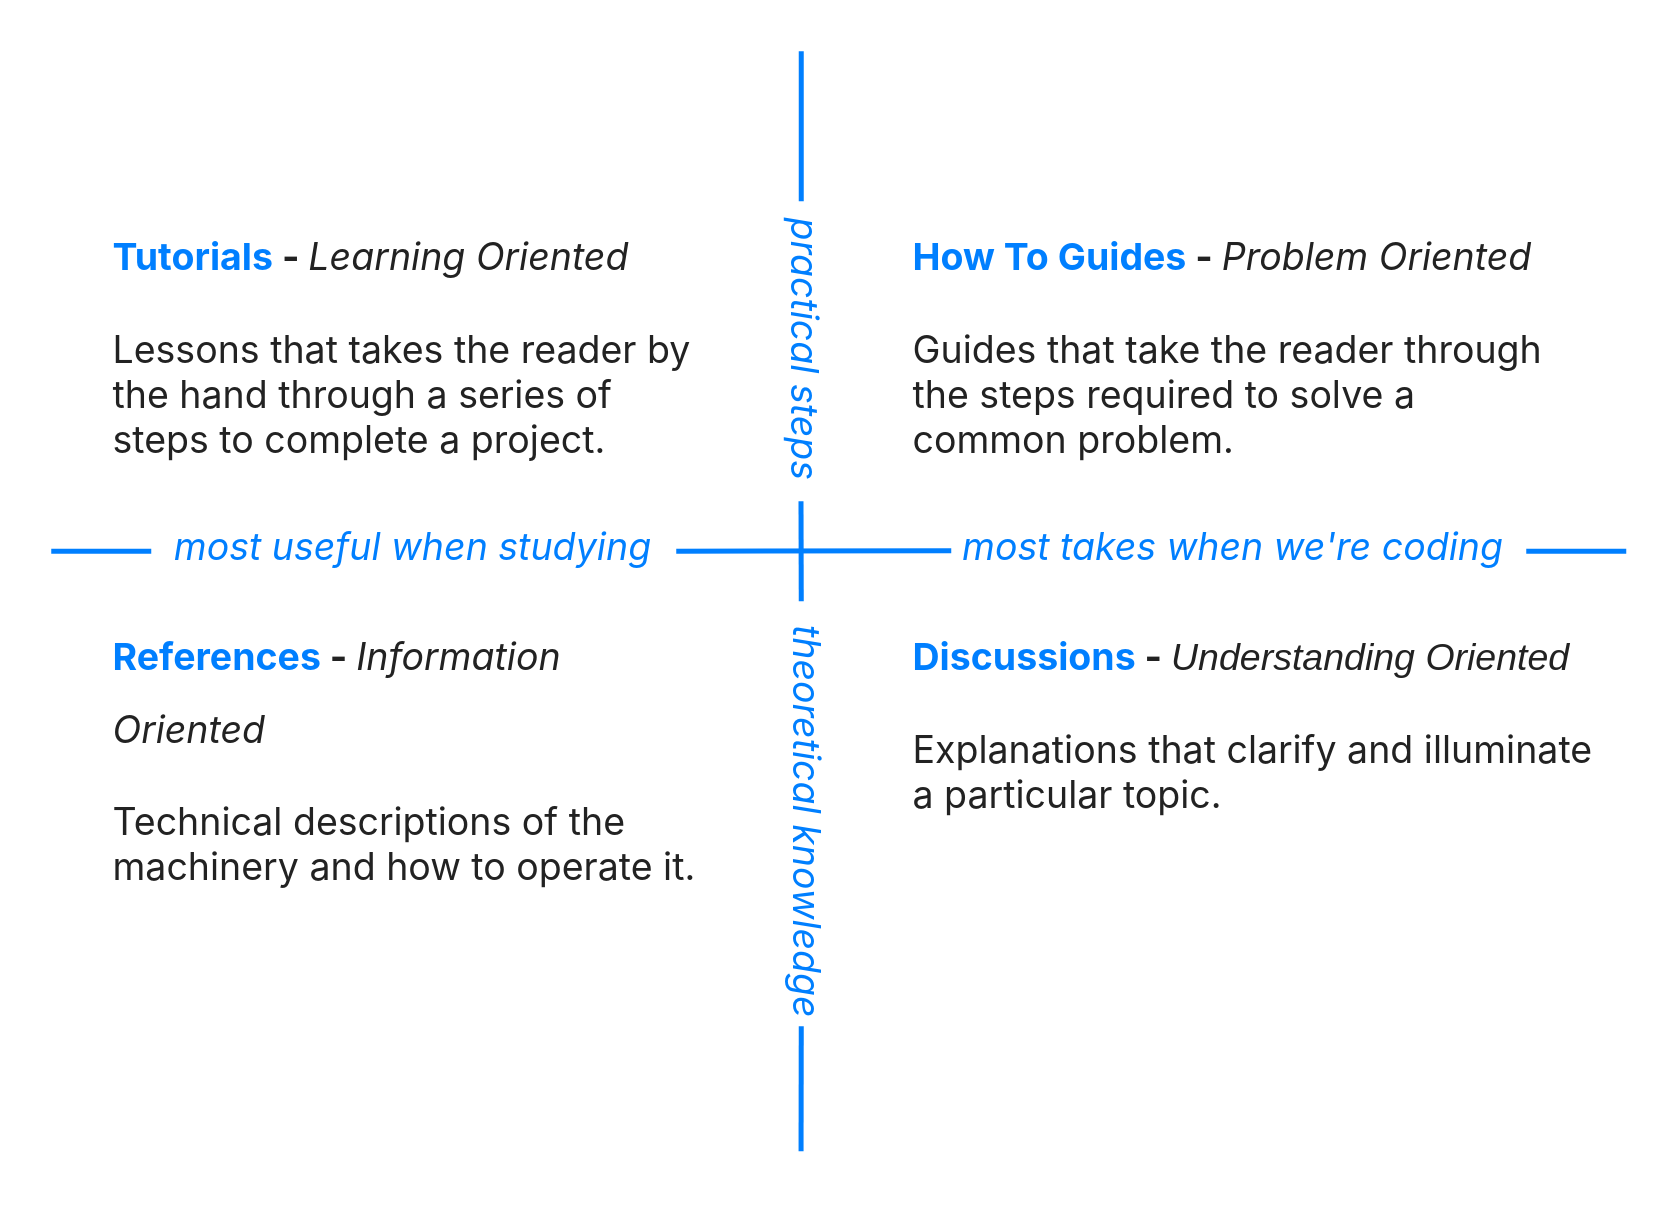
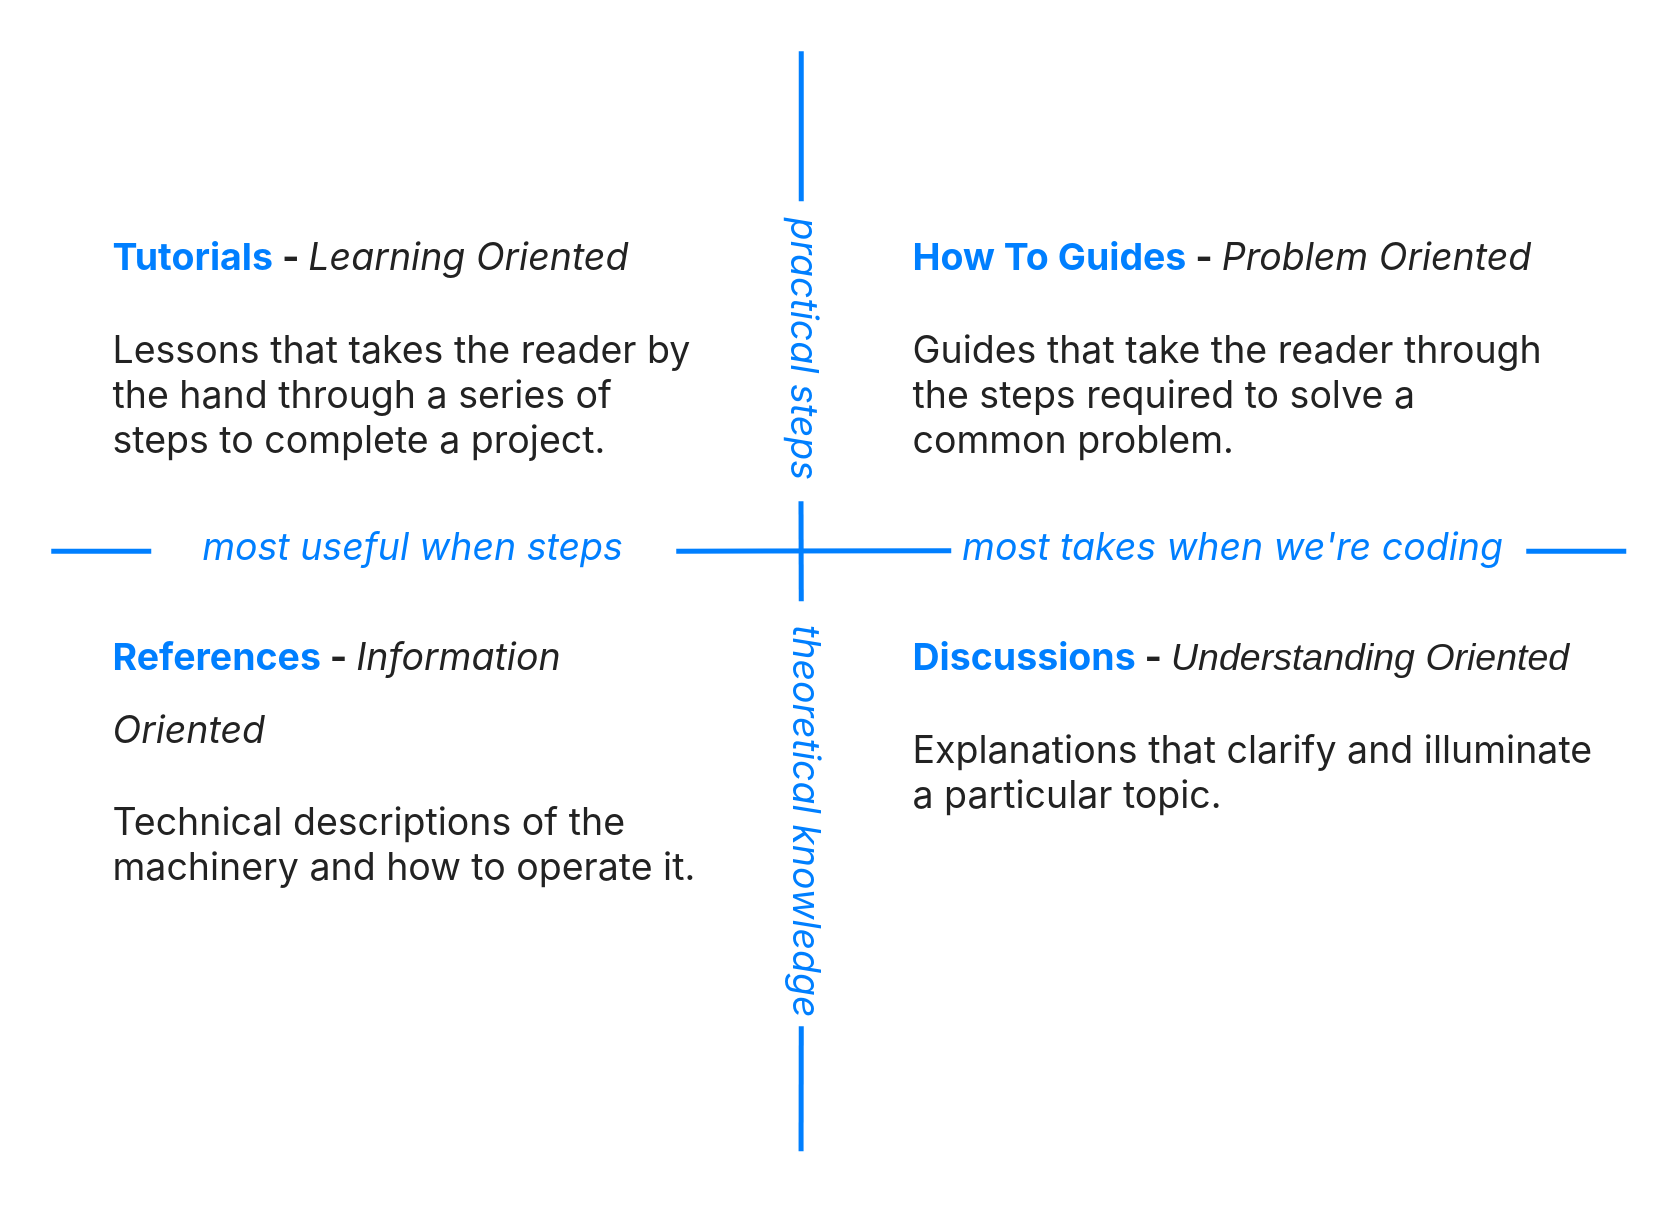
(414, 544) -> (414, 544)
